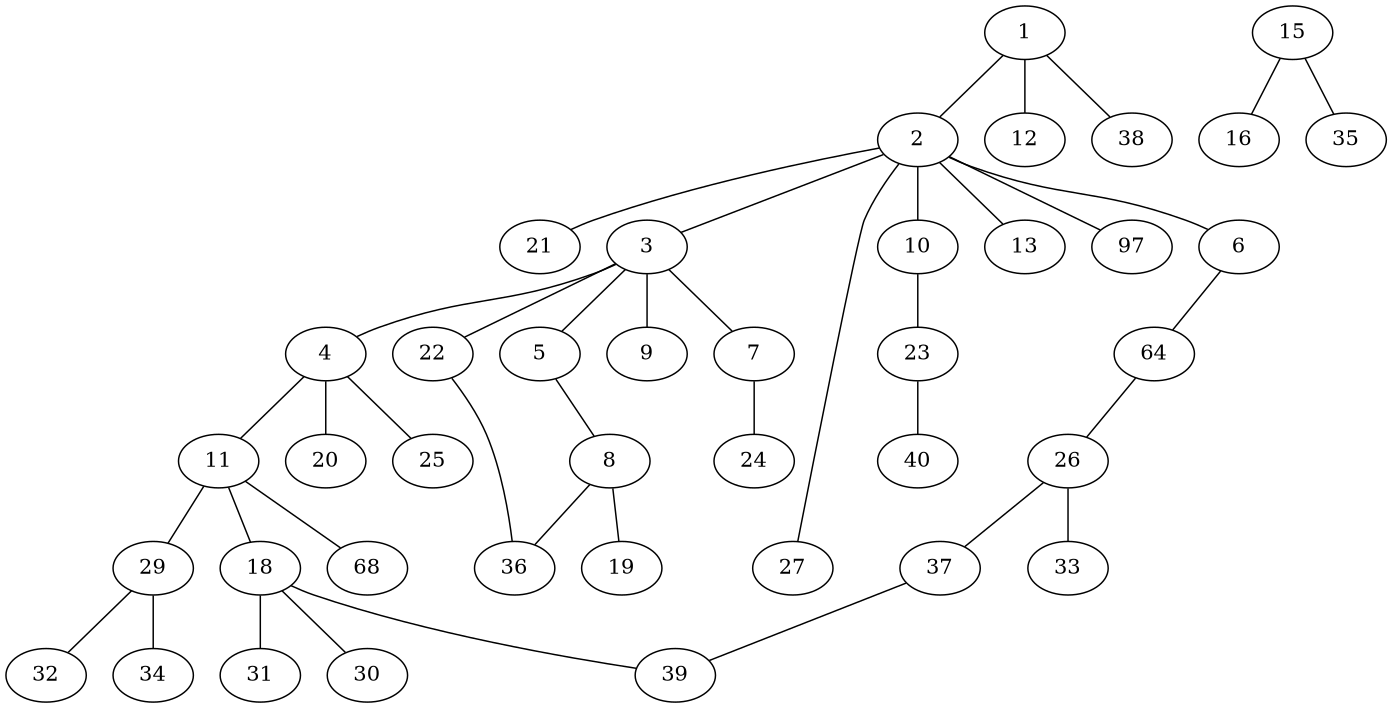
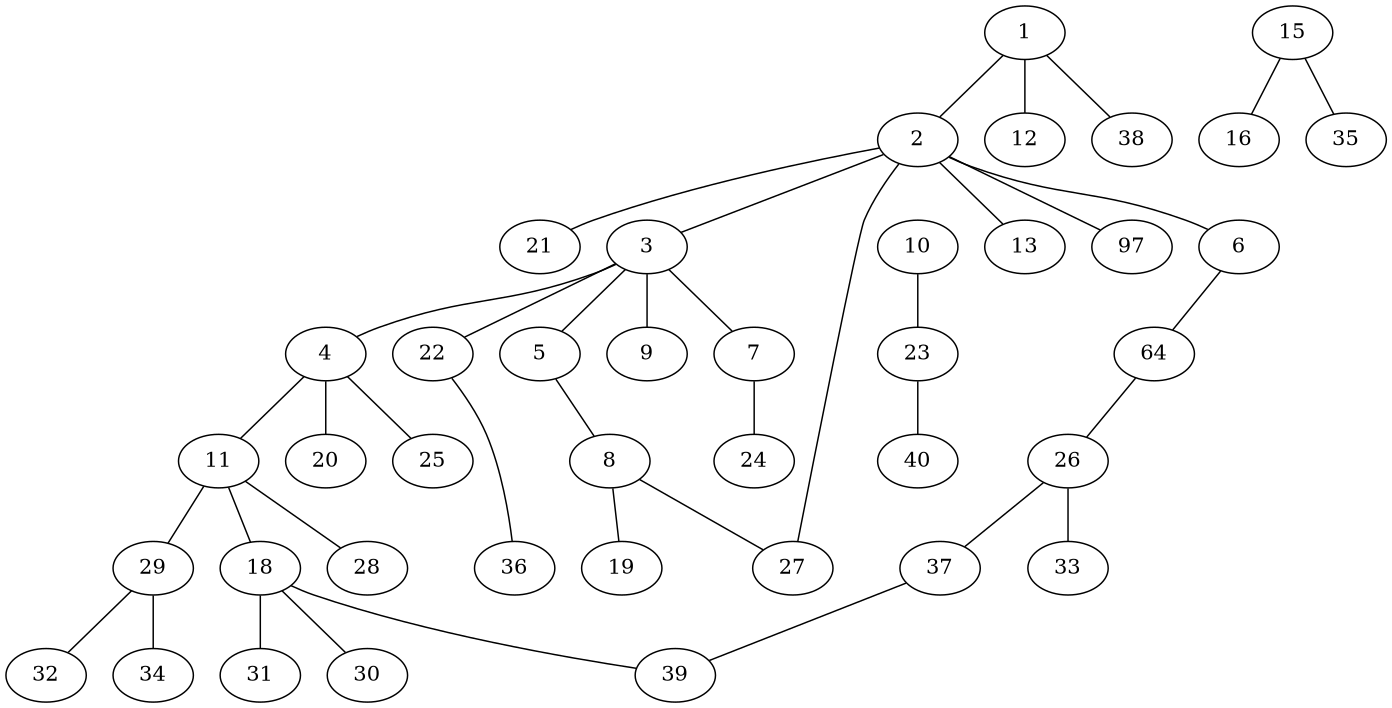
(918, 194) -> none
(562, 515) -> (701, 515)
(367, 568) -> (367, 568)
